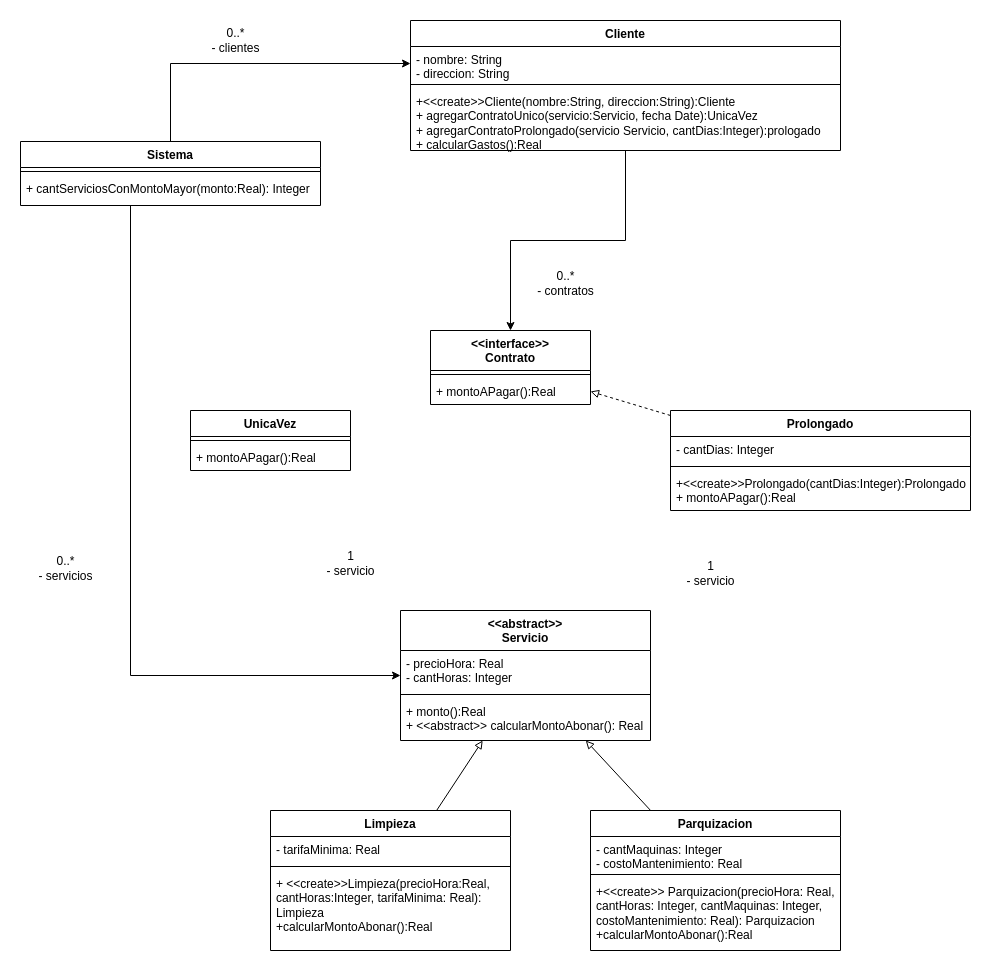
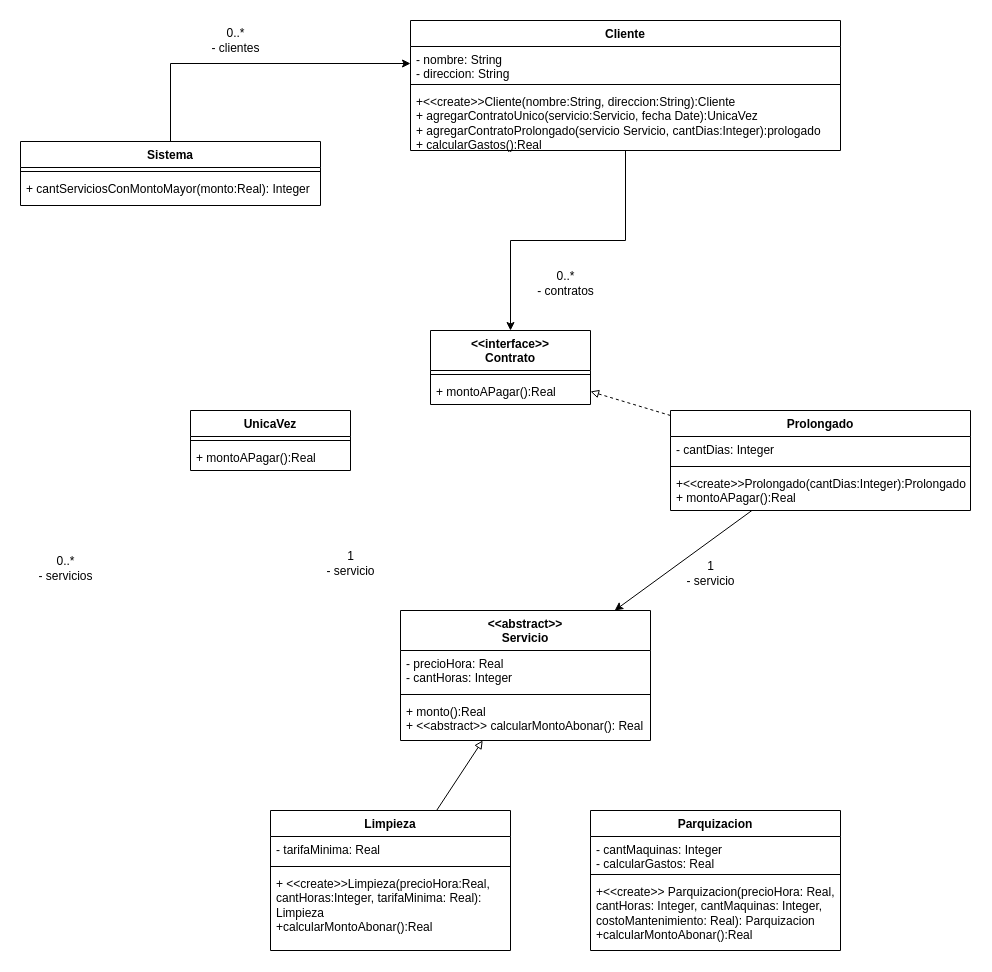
none -> (685, 559)
(131, 573) -> none
(621, 779) -> none
(675, 858) -> (668, 858)
